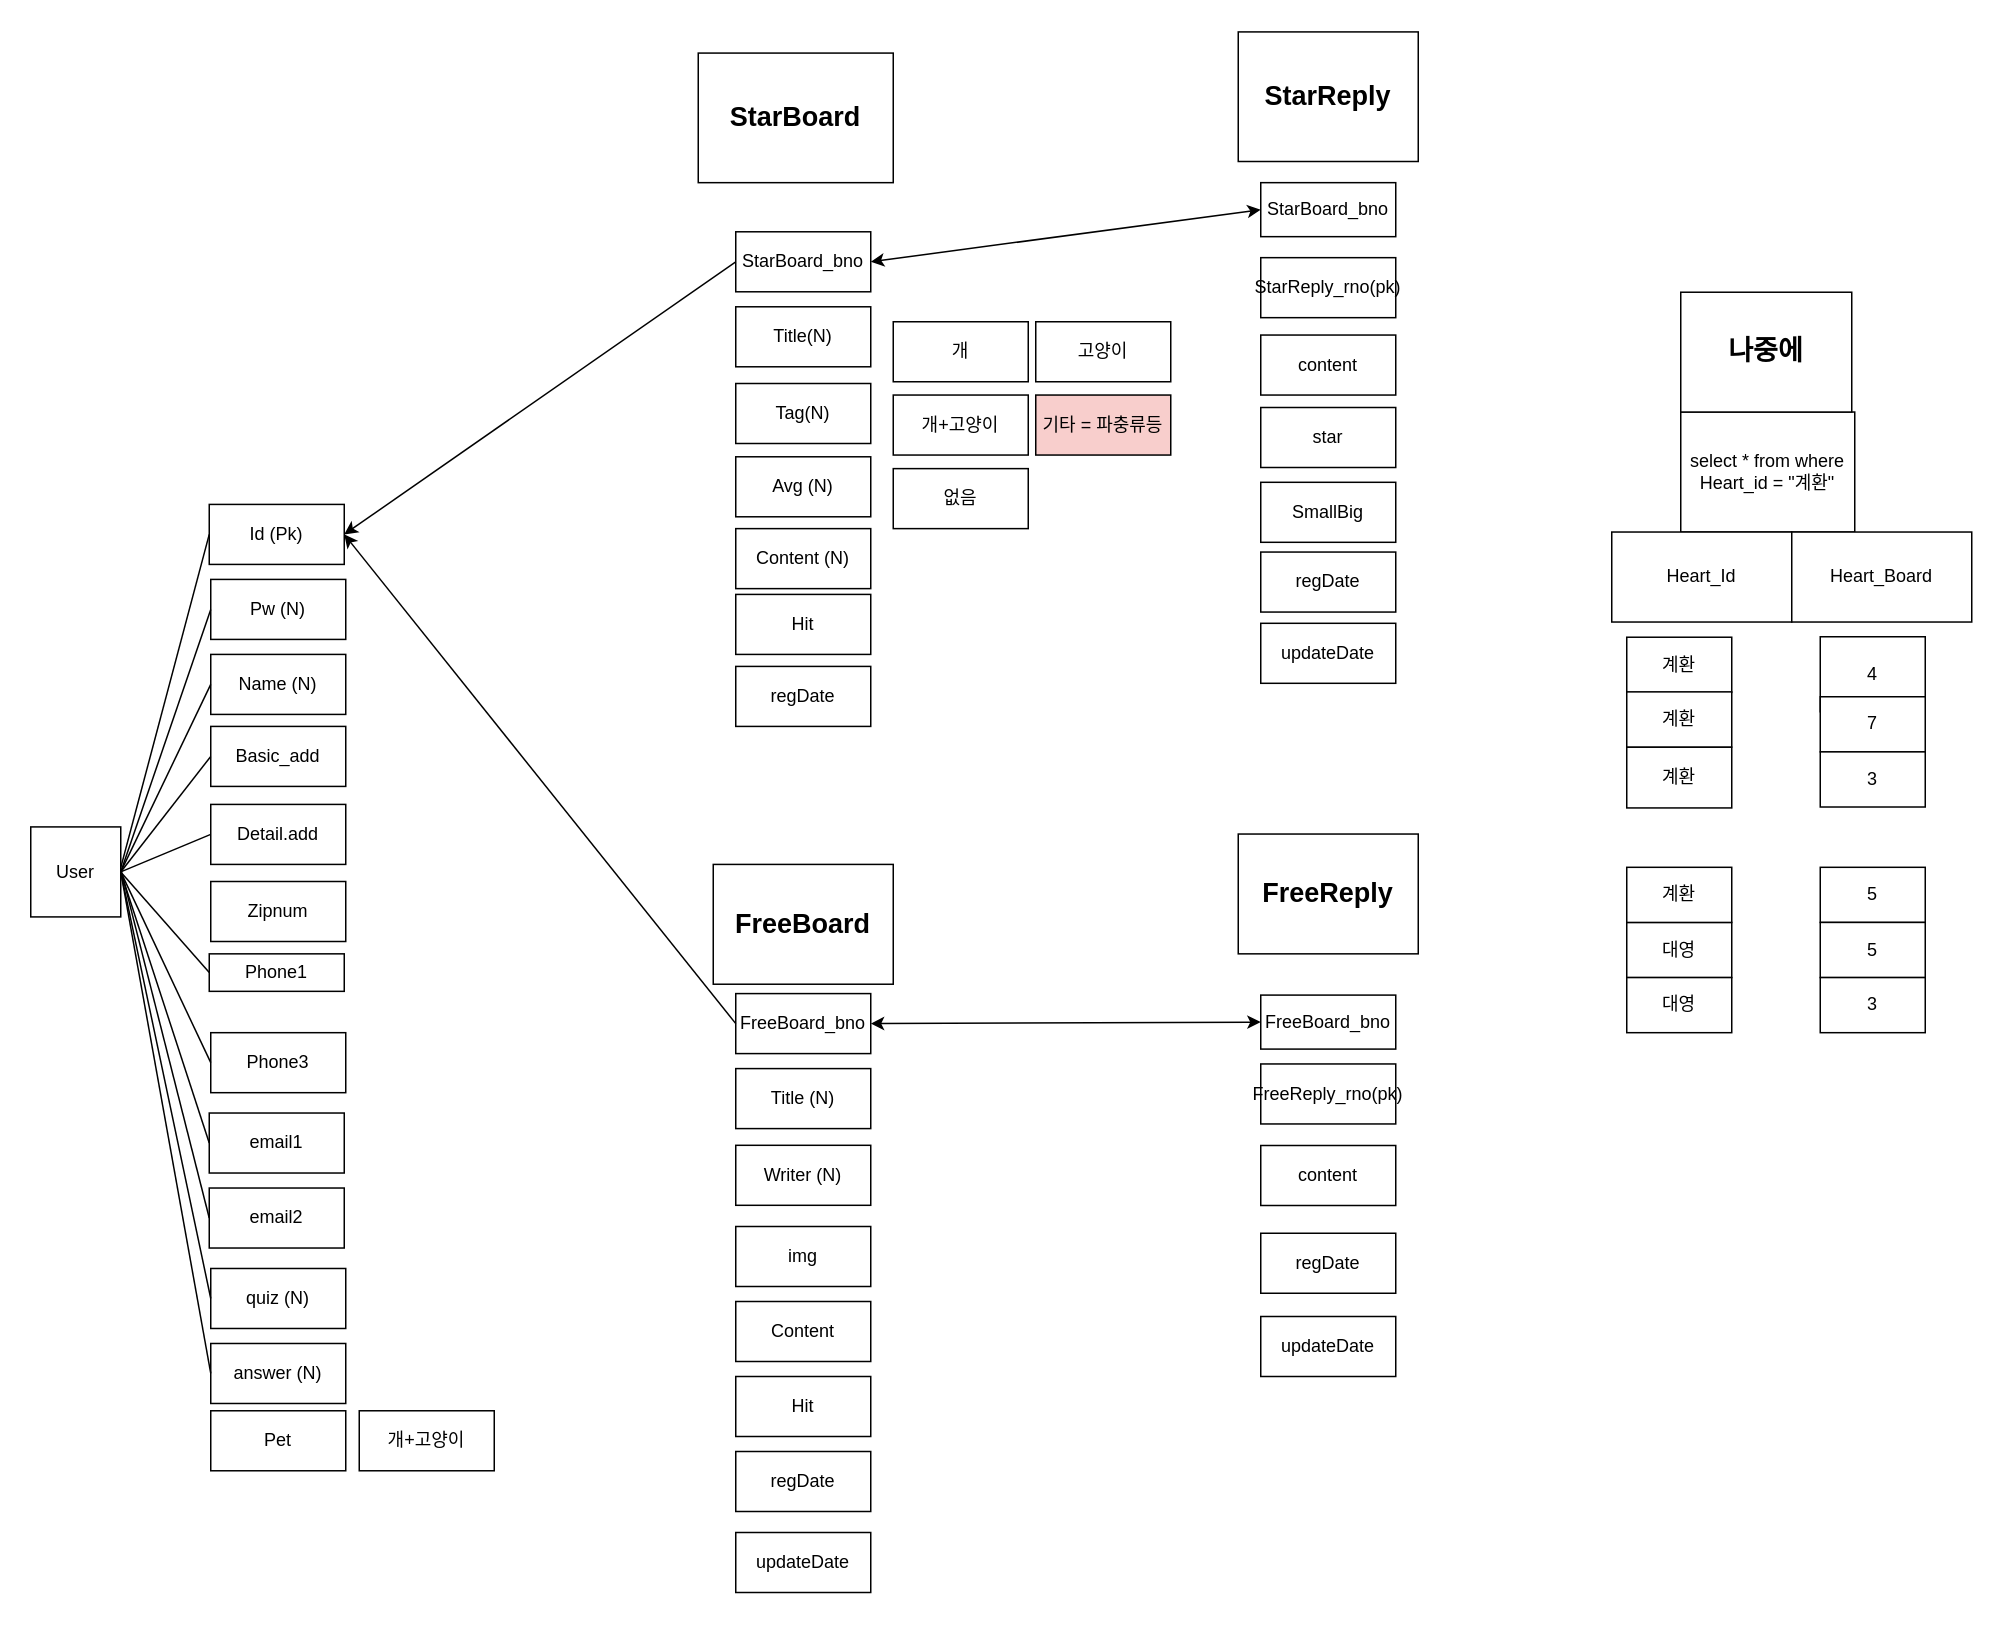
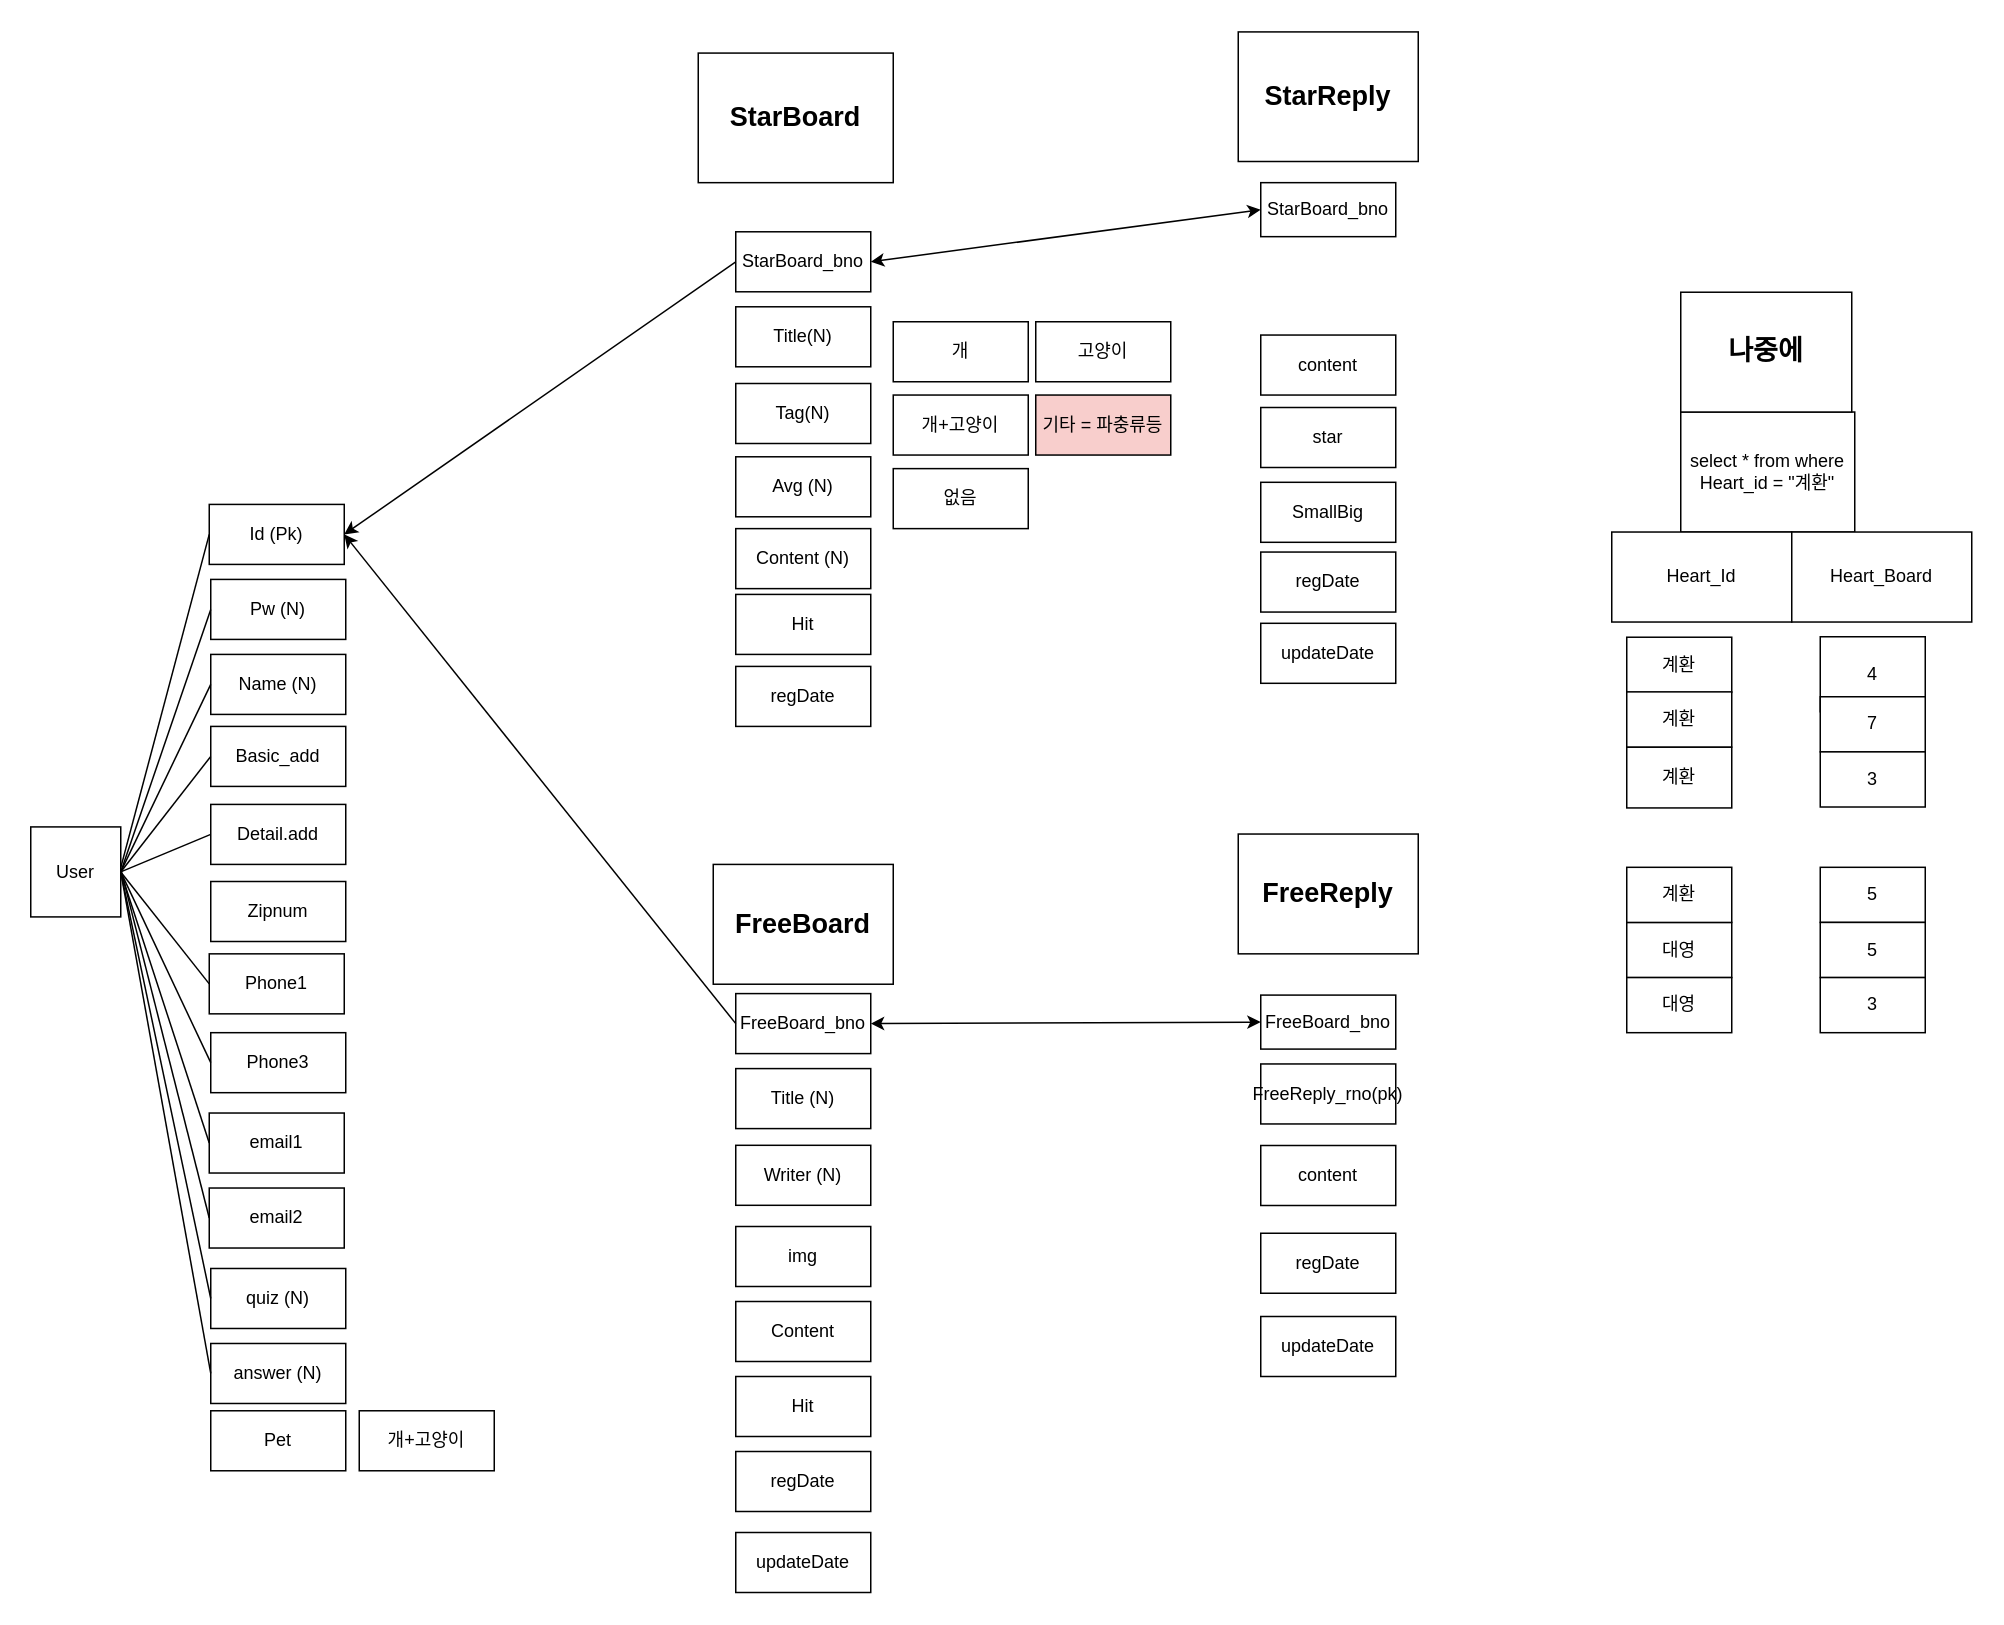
(1328, 287) -> none
(277, 972) -> (277, 984)
